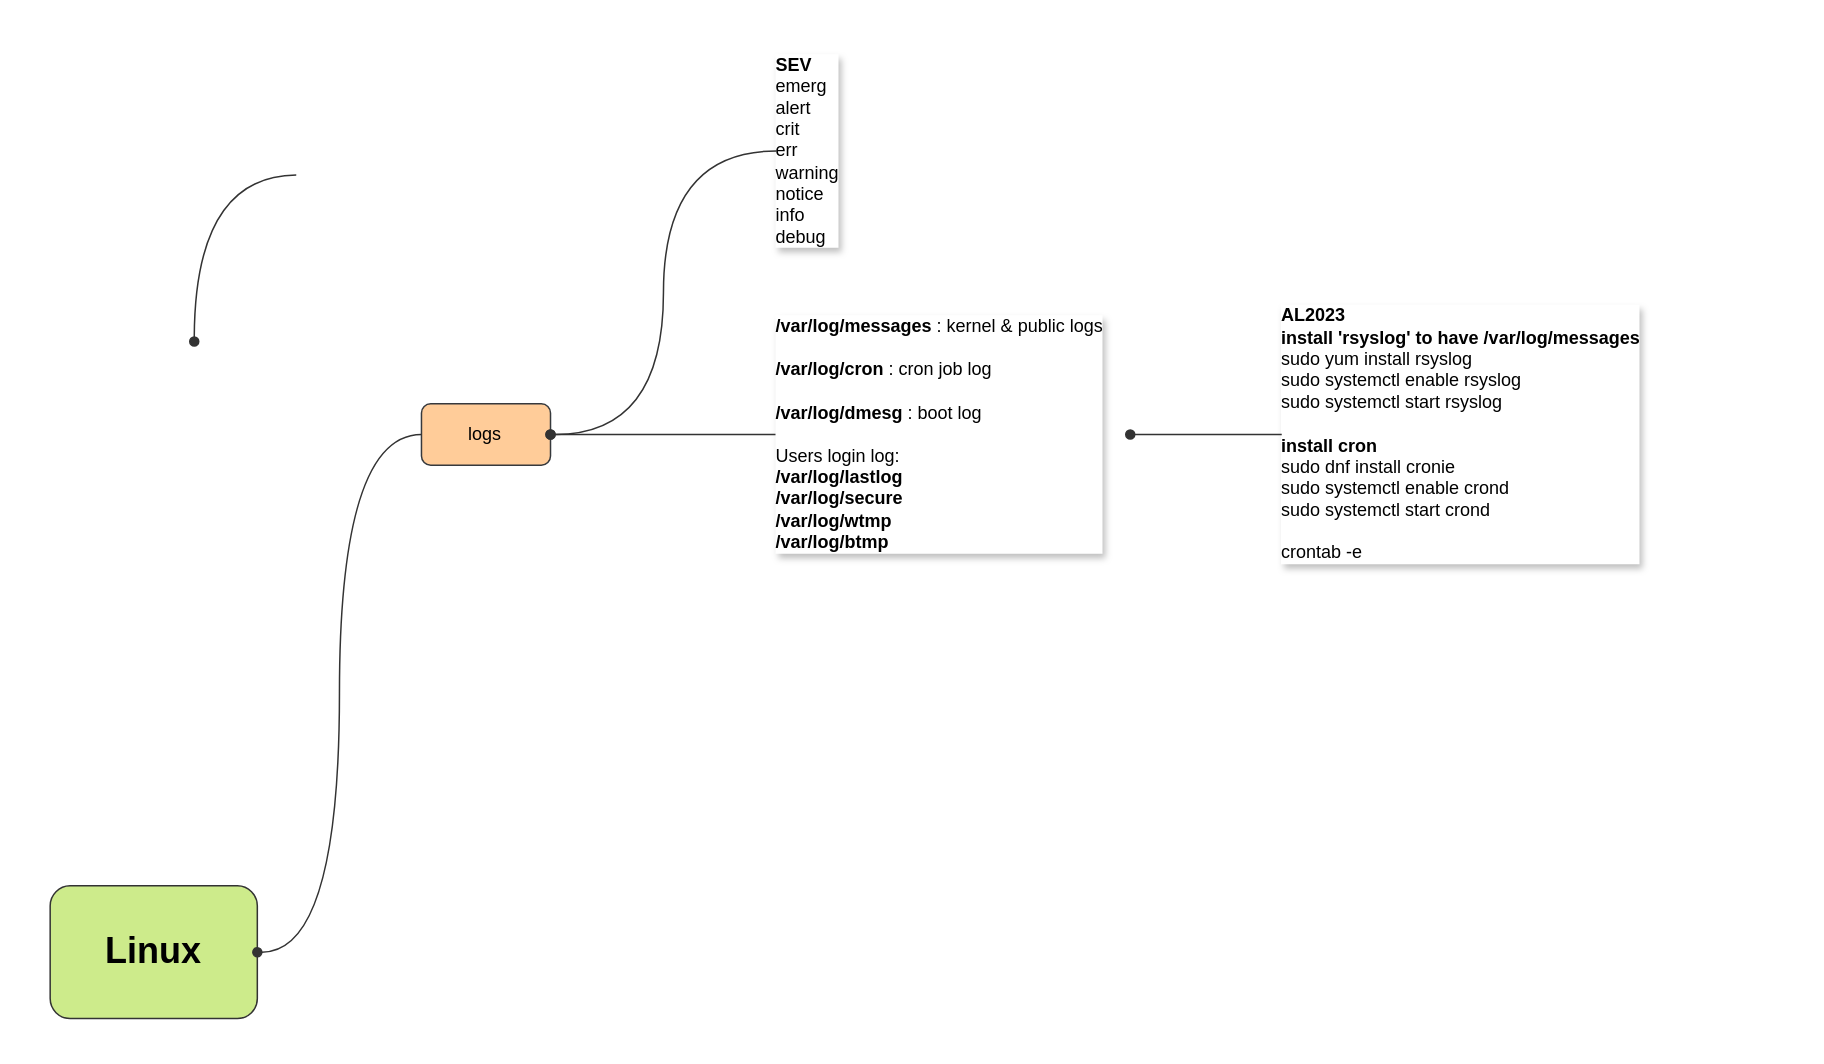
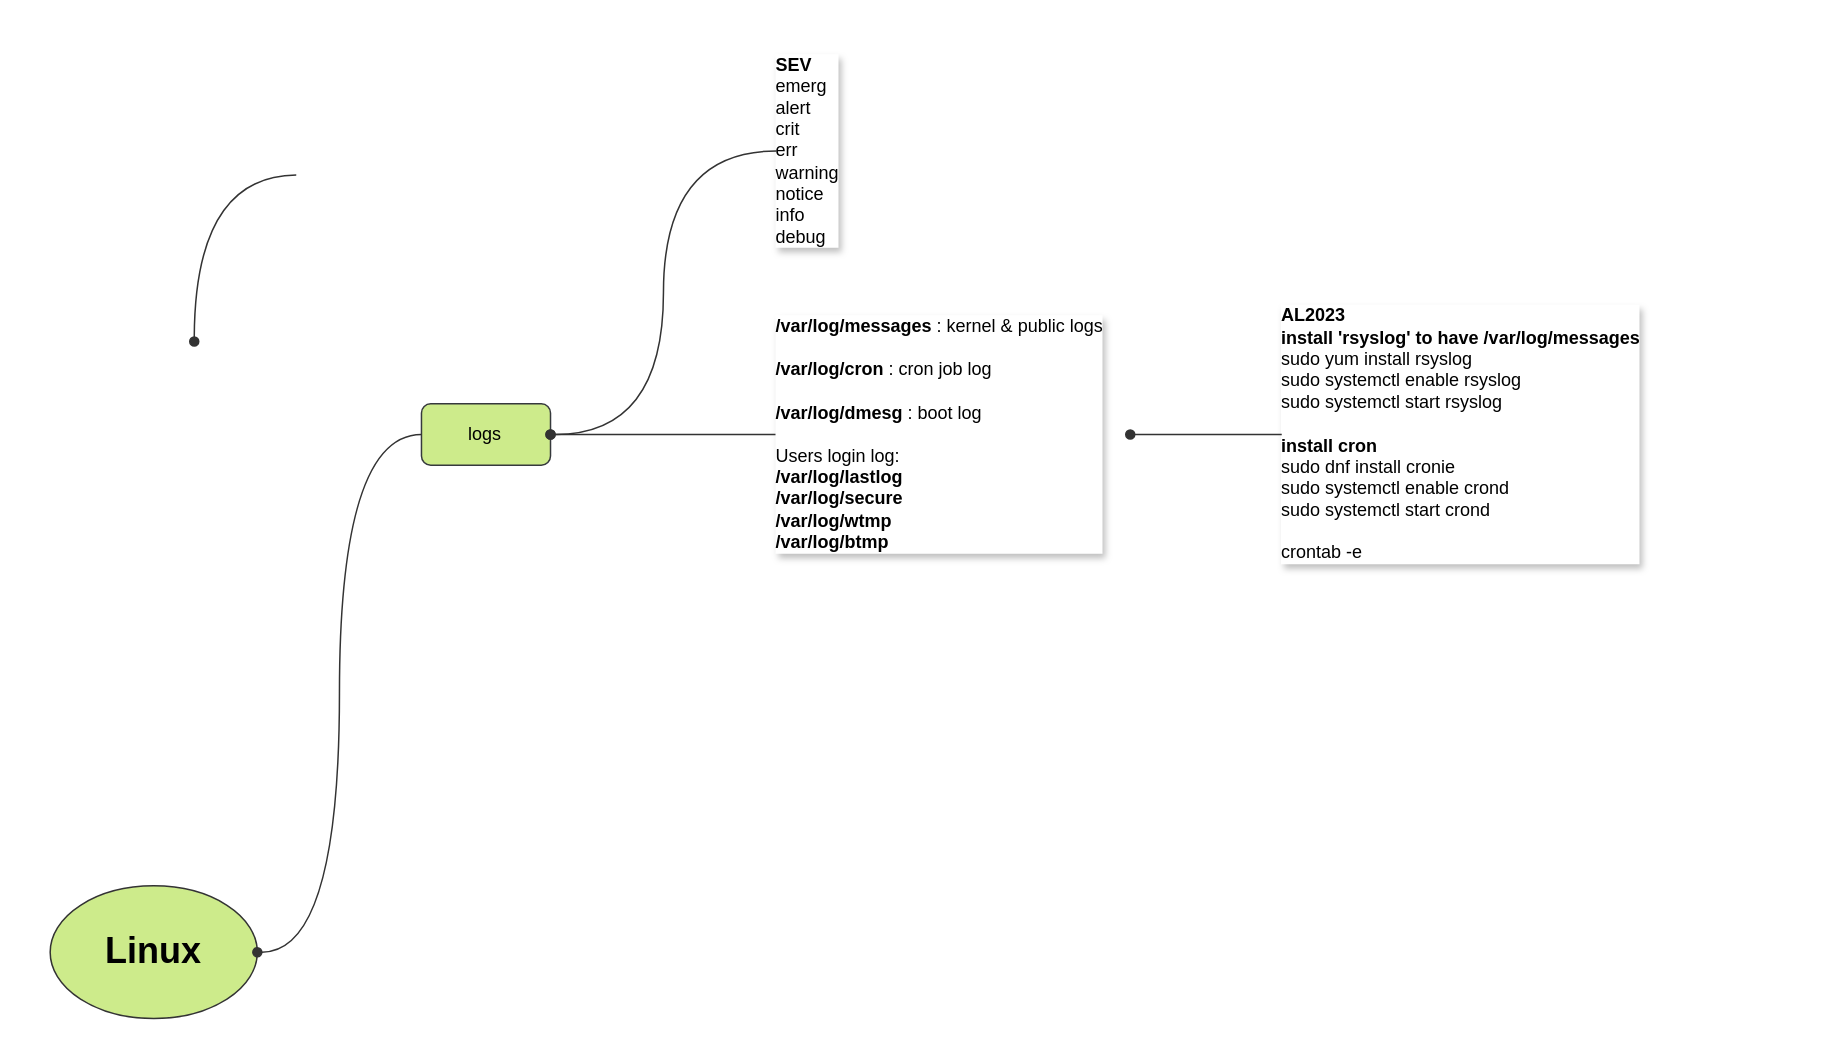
(486, 434) -> (486, 434)
(154, 952) -> (154, 952)
